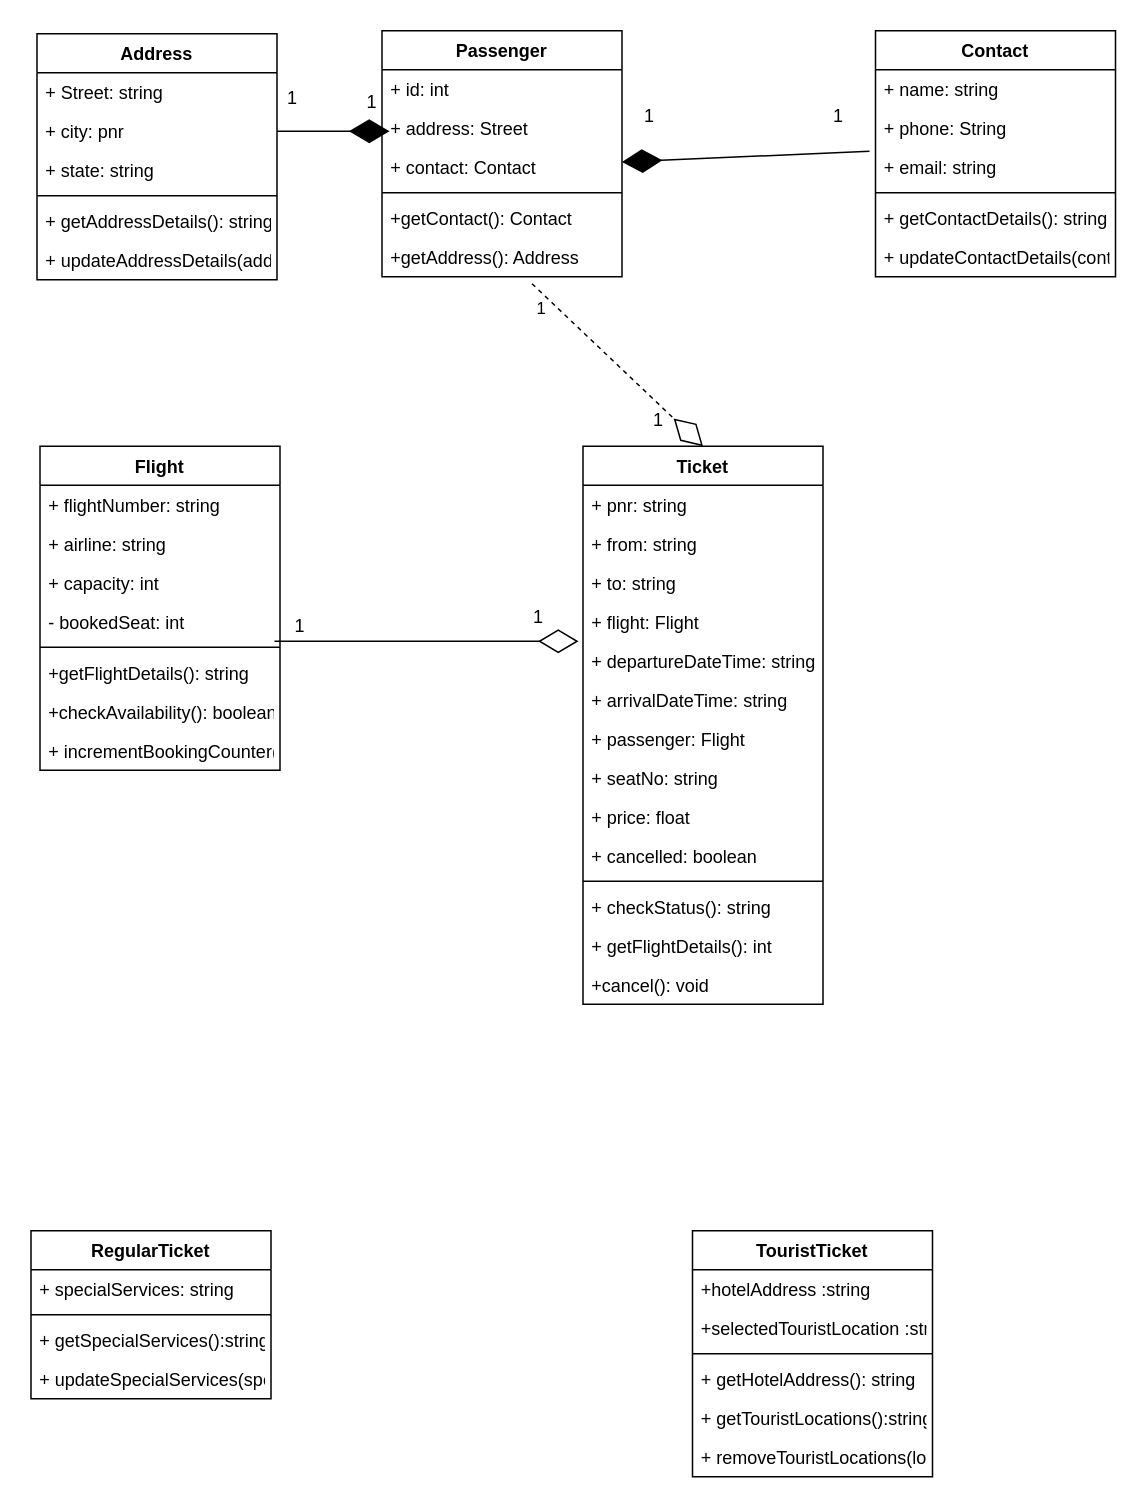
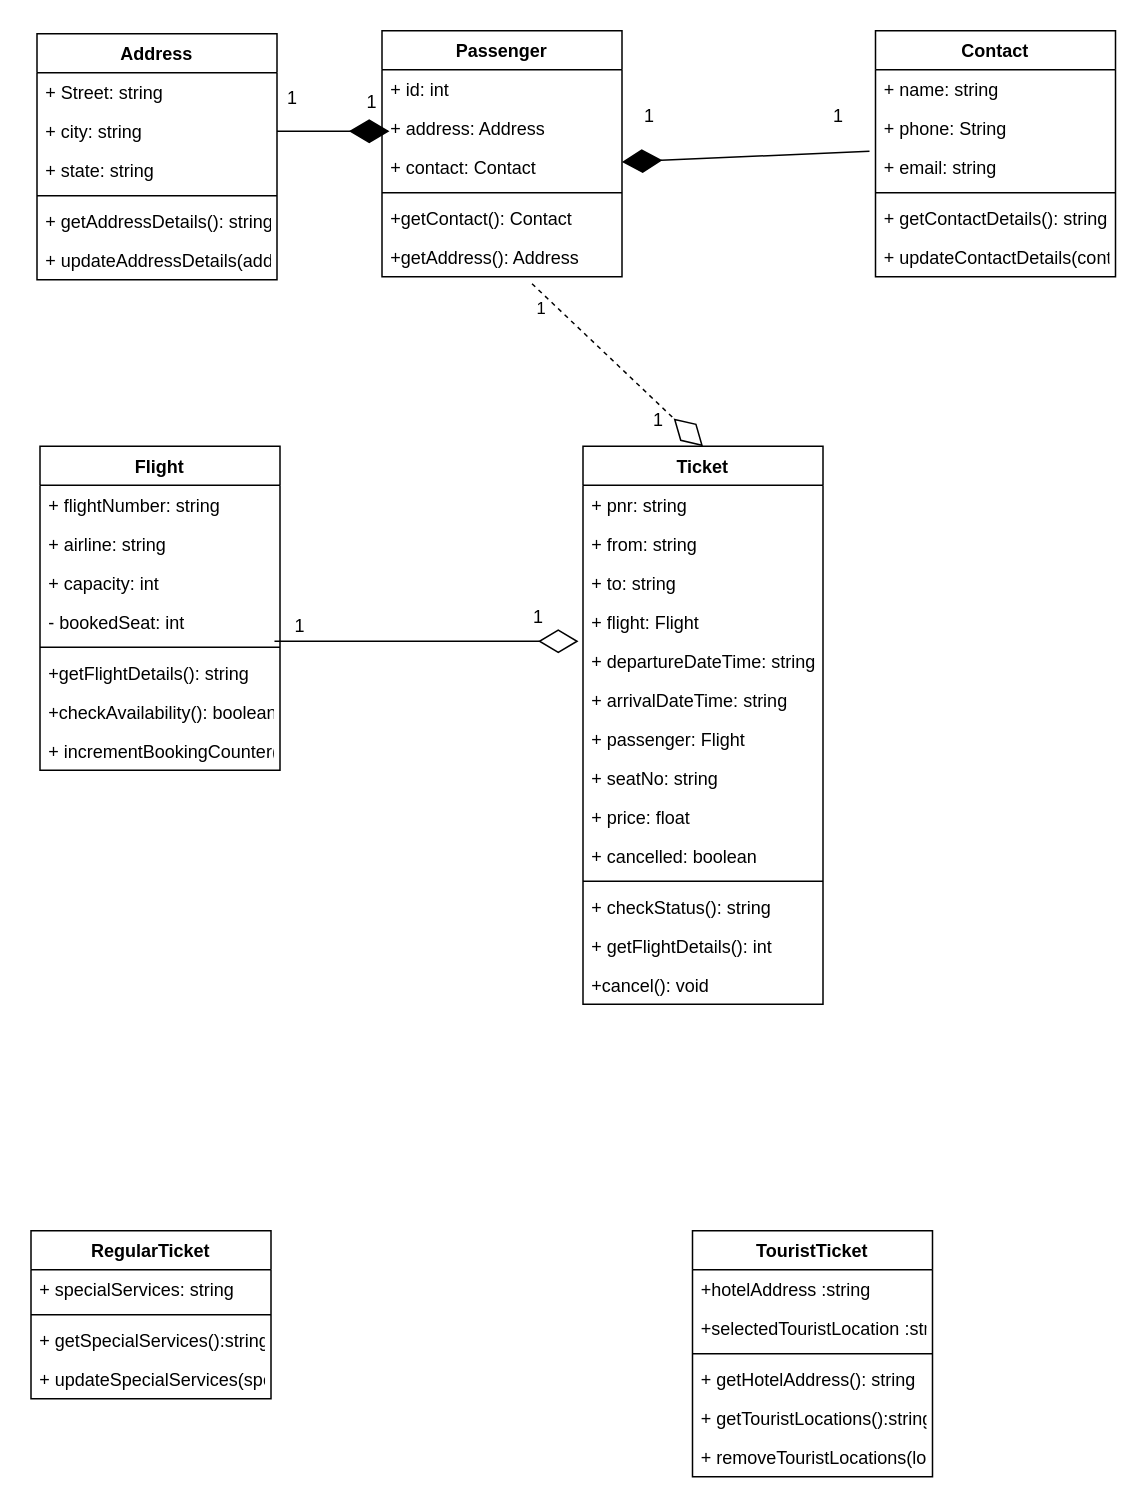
(469, 129) -> (474, 129)
(91, 132) -> (104, 132)
